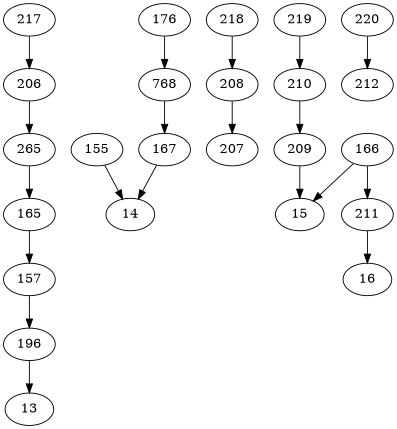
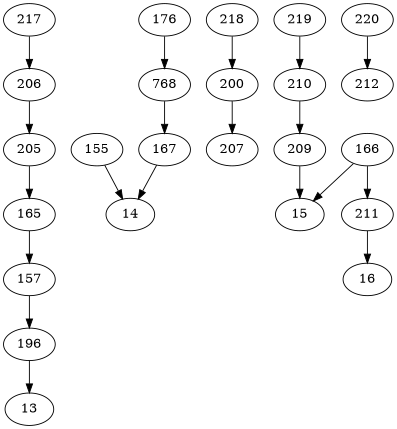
(232, 85) -> (232, 85)
(29, 150) -> (29, 150)
